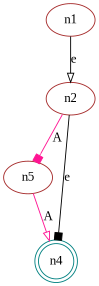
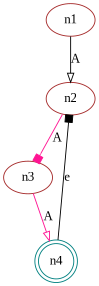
(74, 59) -> (75, 59)
(64, 173) -> (63, 182)
(28, 177) -> (28, 177)
